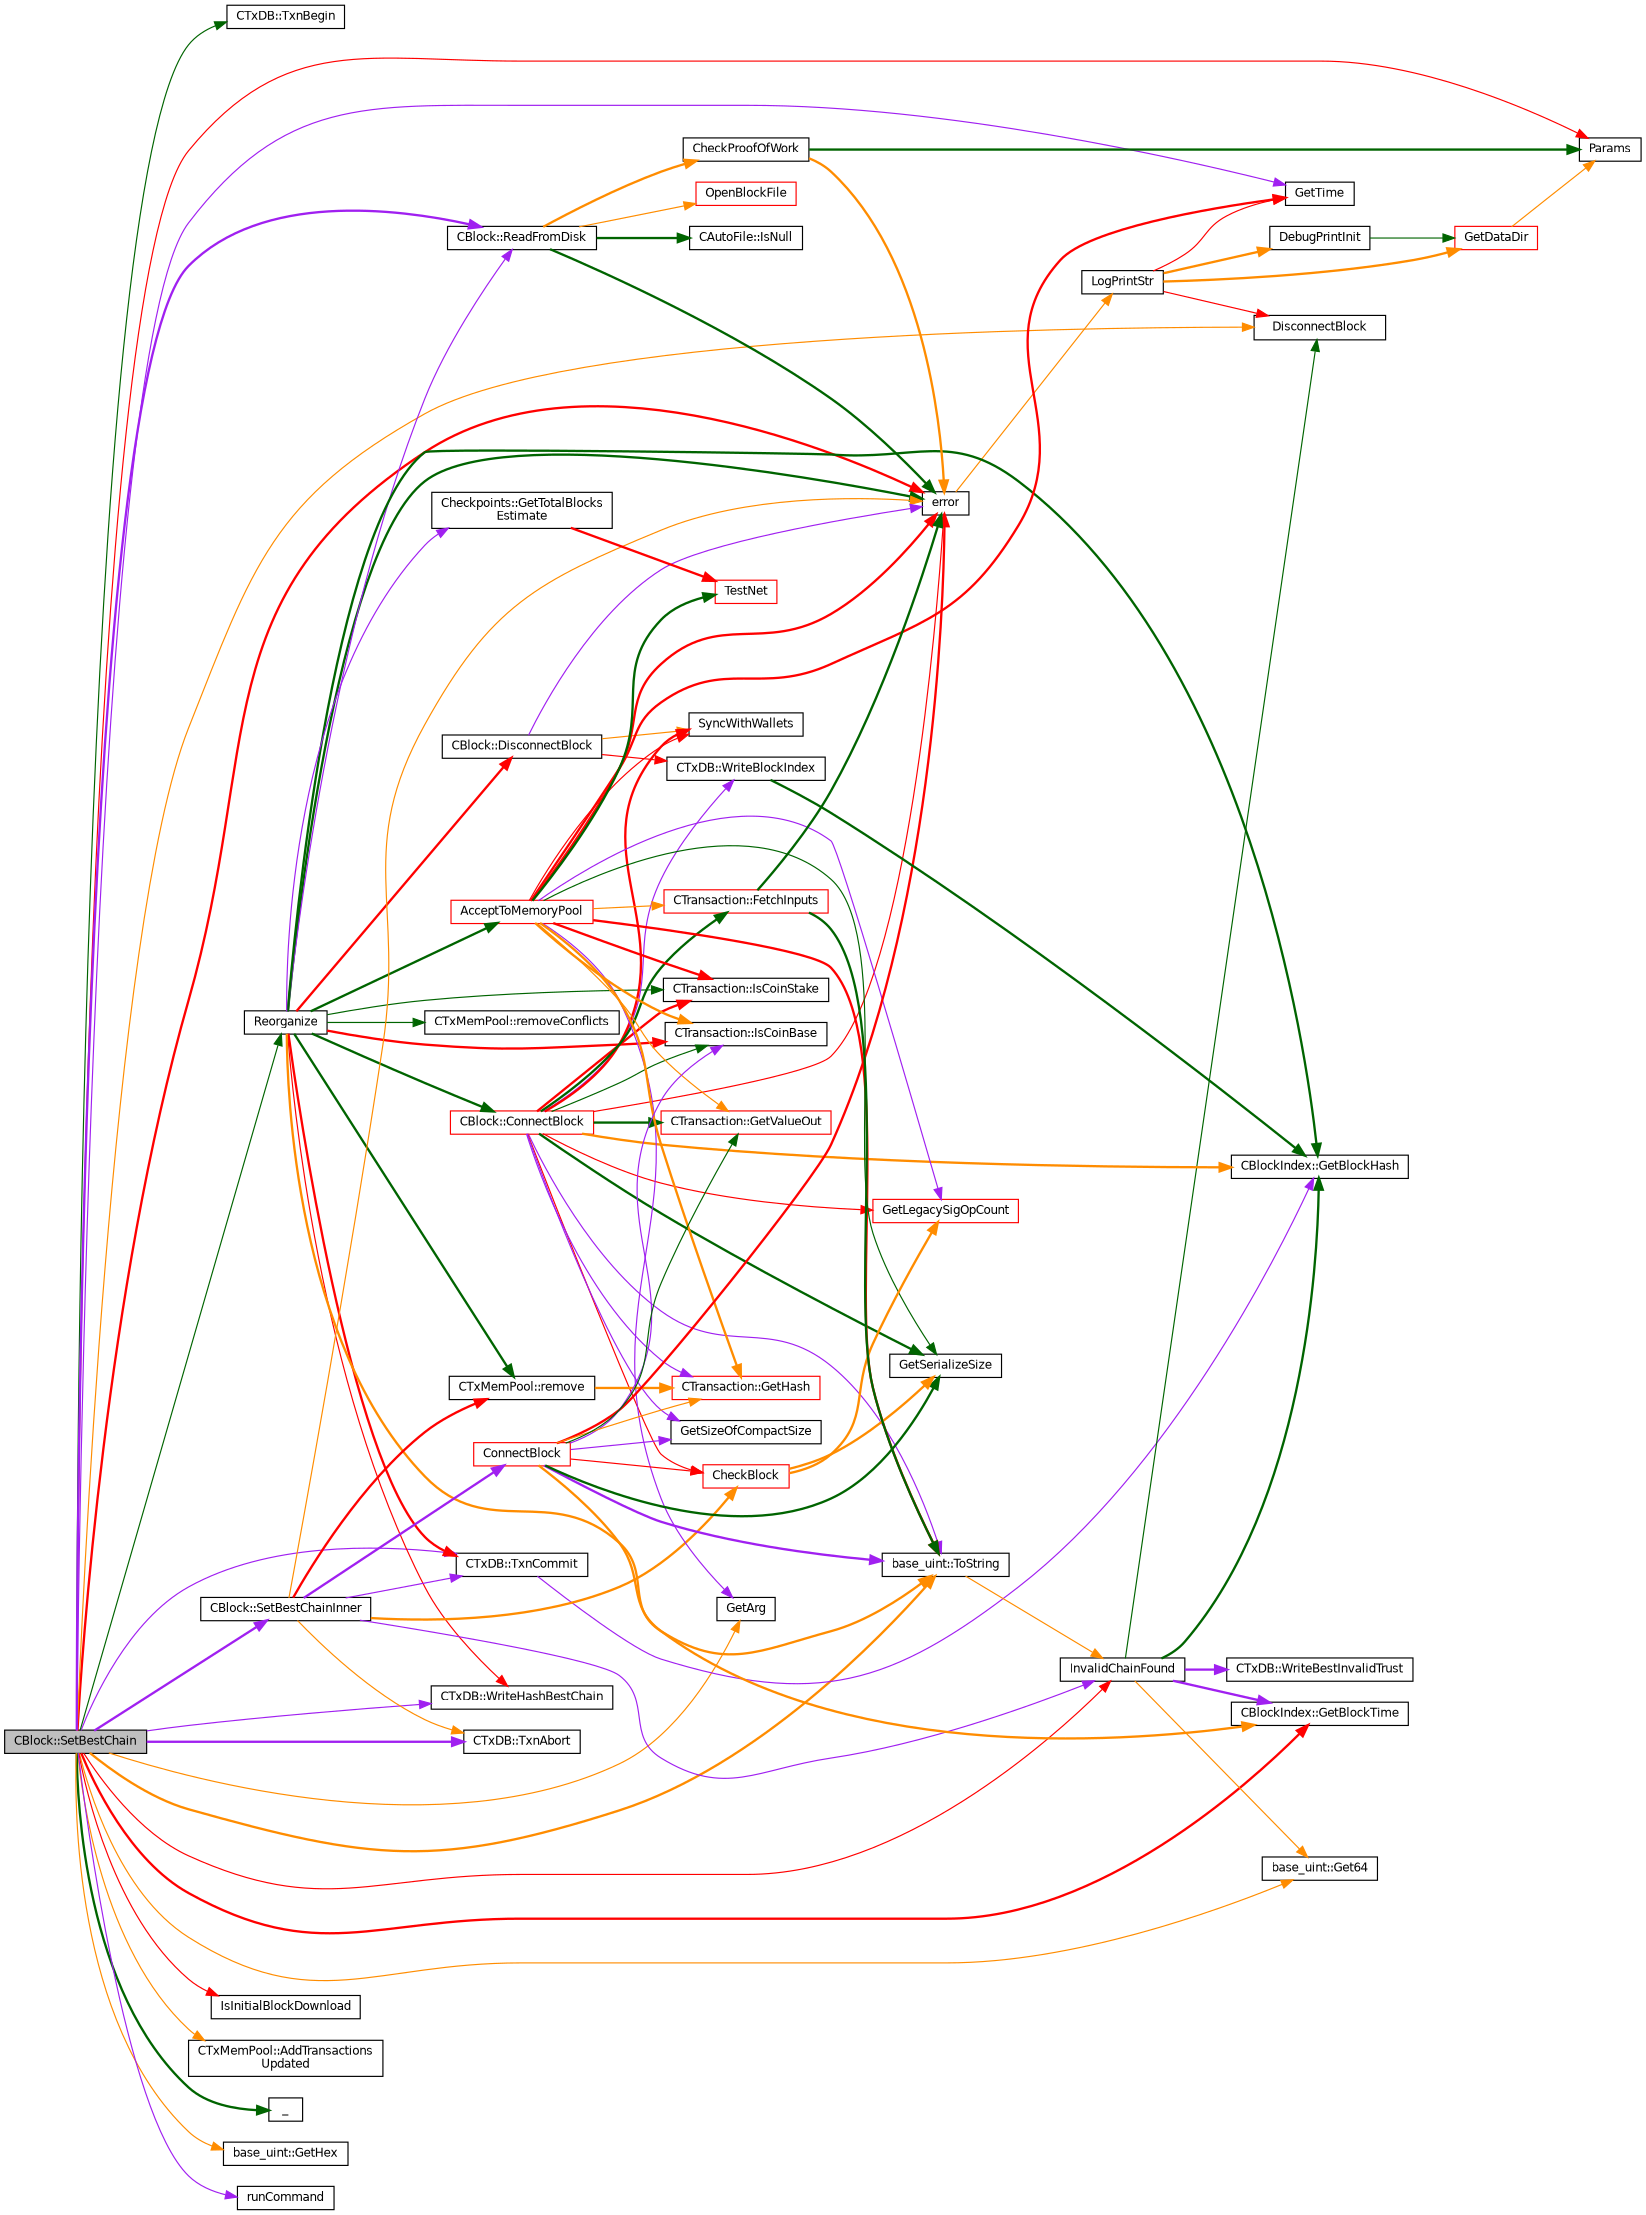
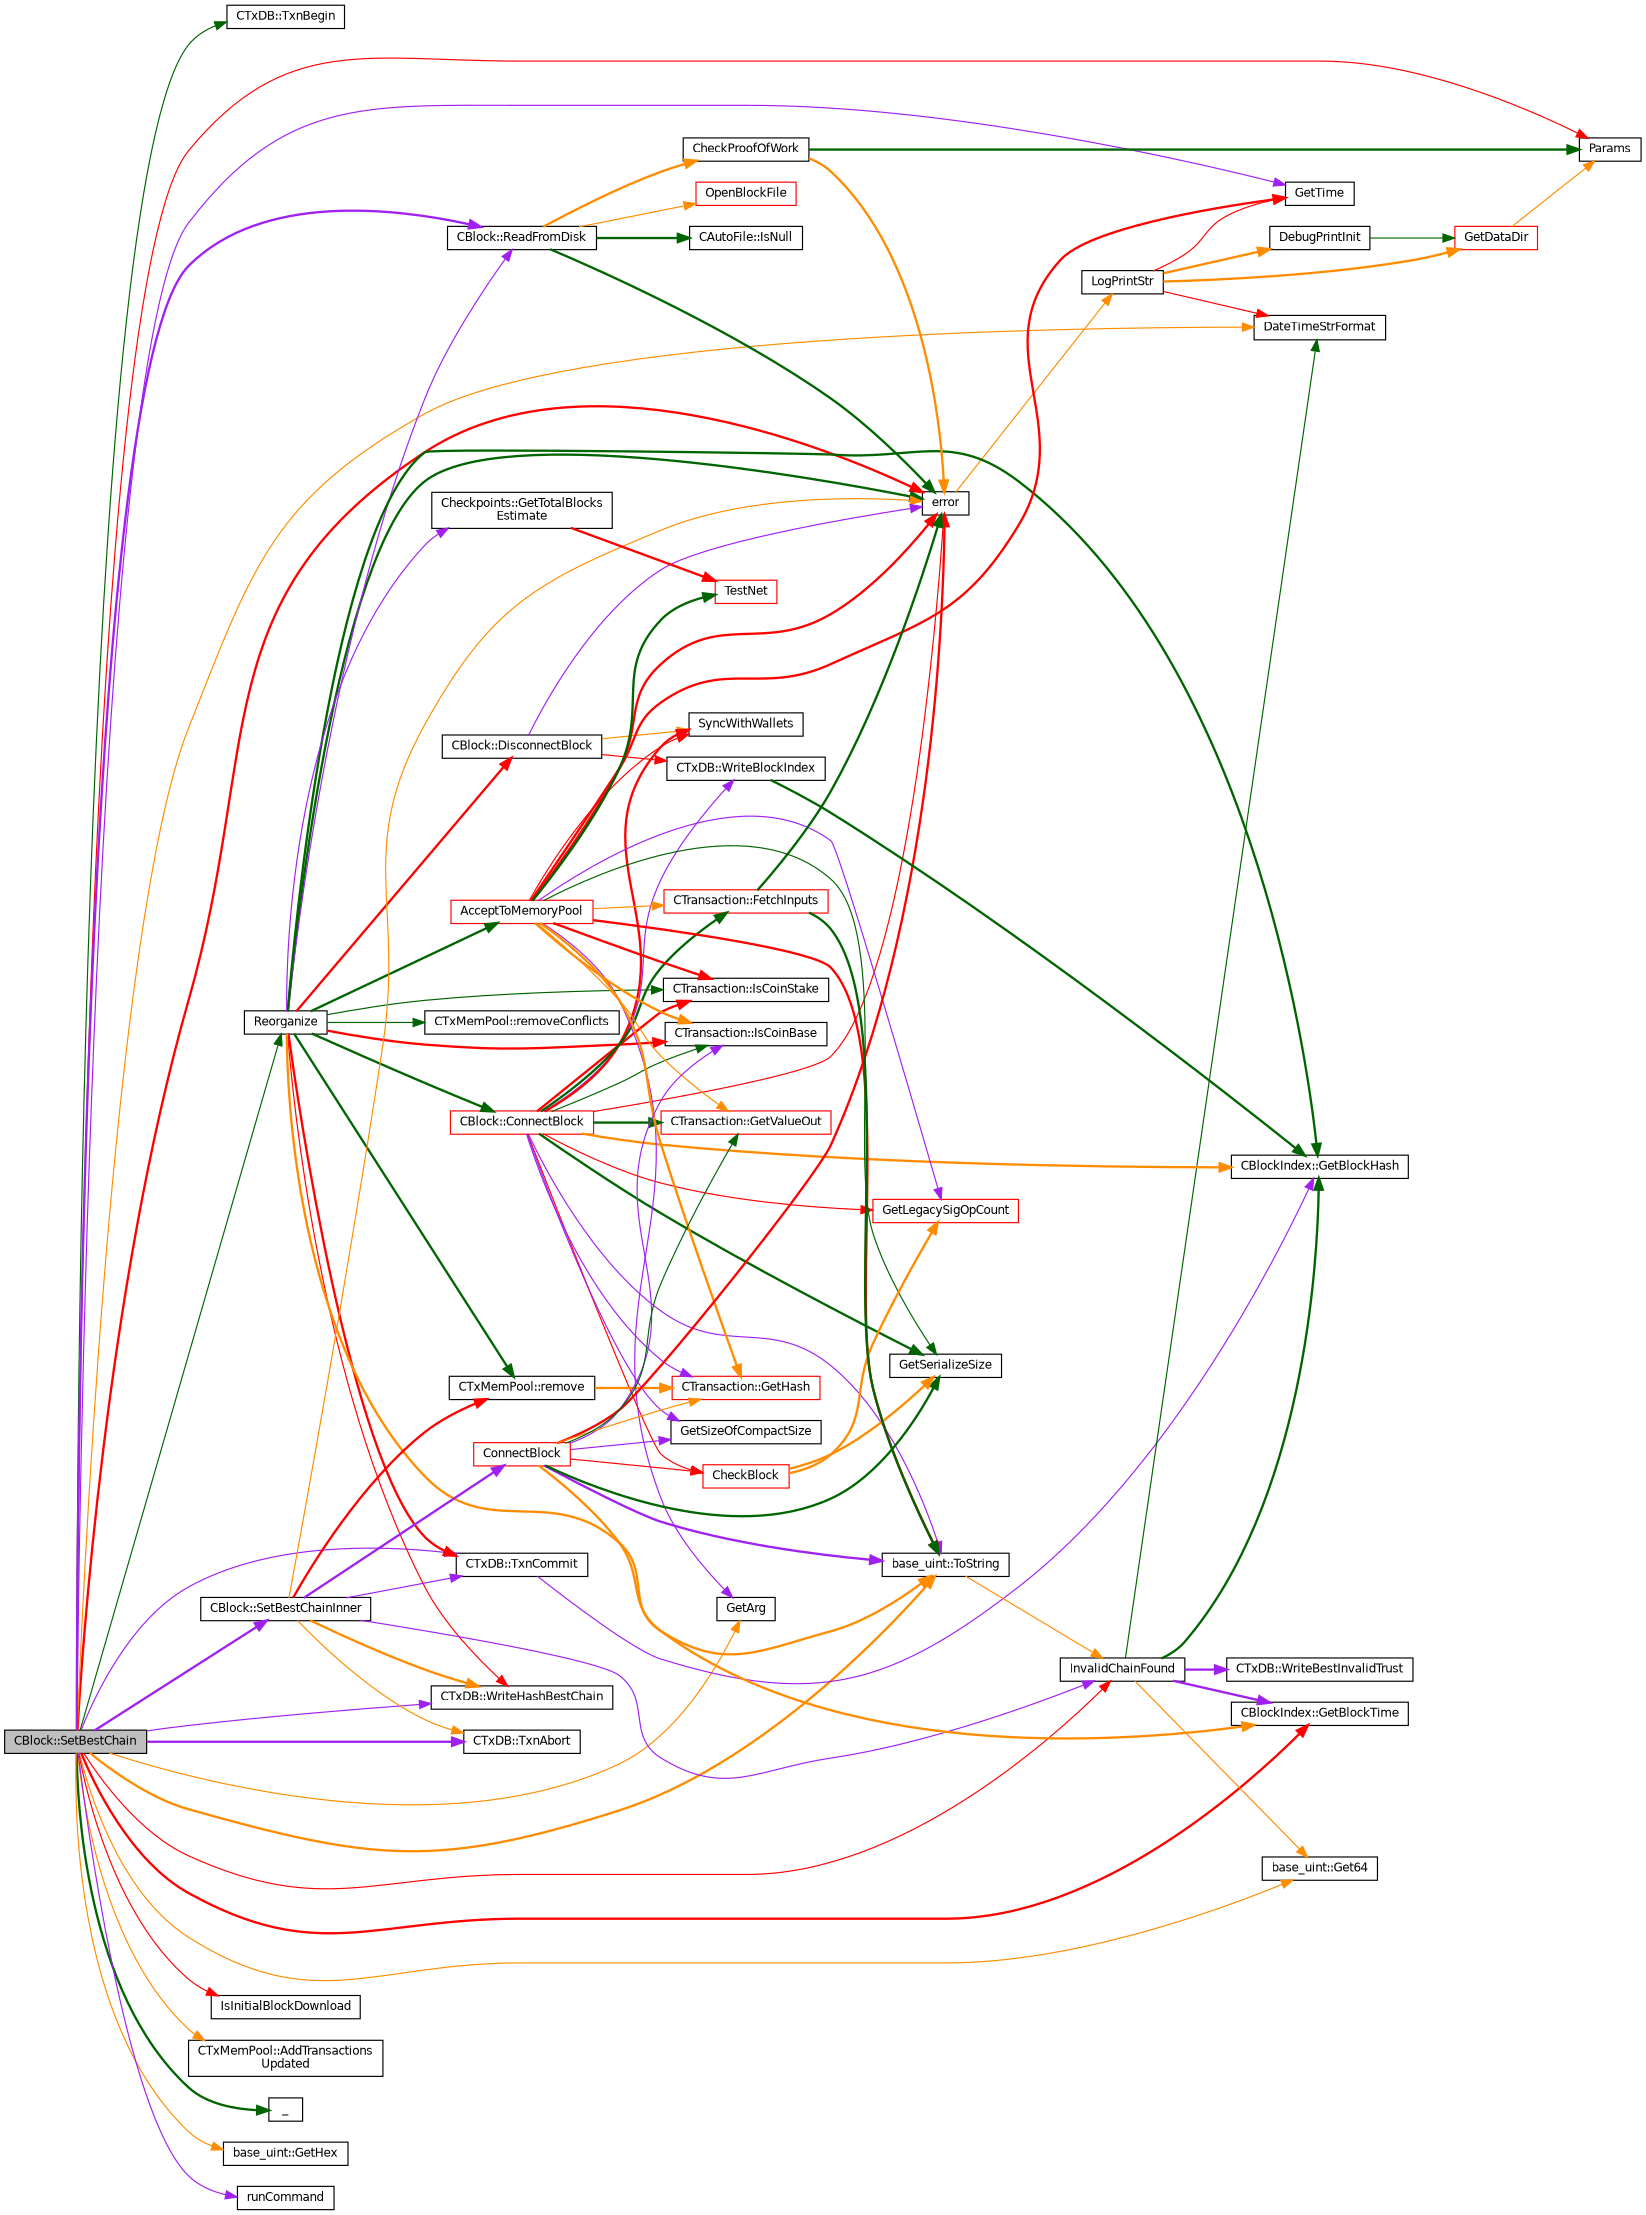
(1320, 328) -> (1320, 328)
(558, 1606) -> (387, 1655)
